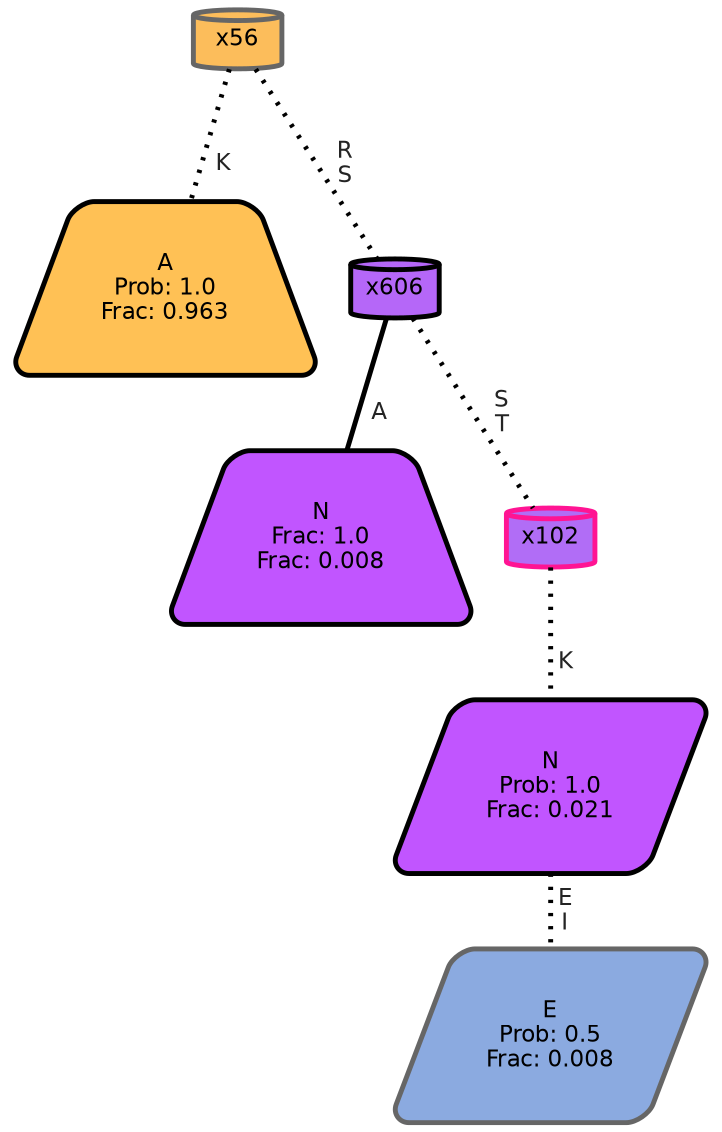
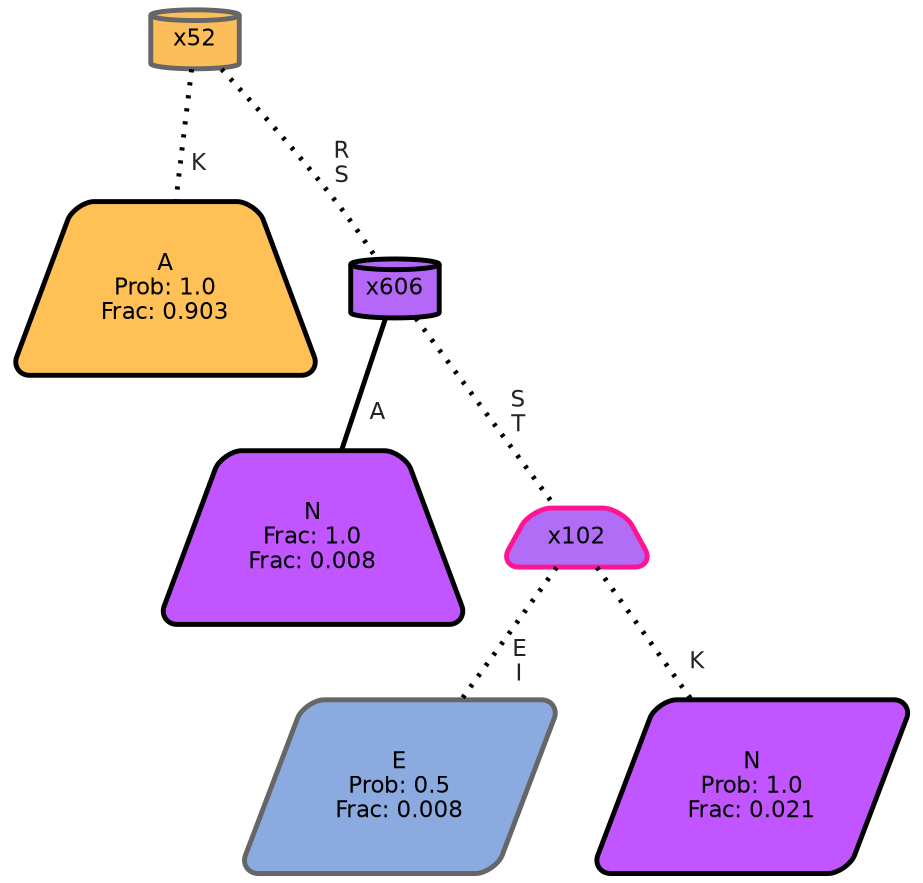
(238, 39) -> (195, 39)
(166, 288) -> (166, 288)
(551, 538) -> (577, 538)
(551, 911) -> (509, 633)
